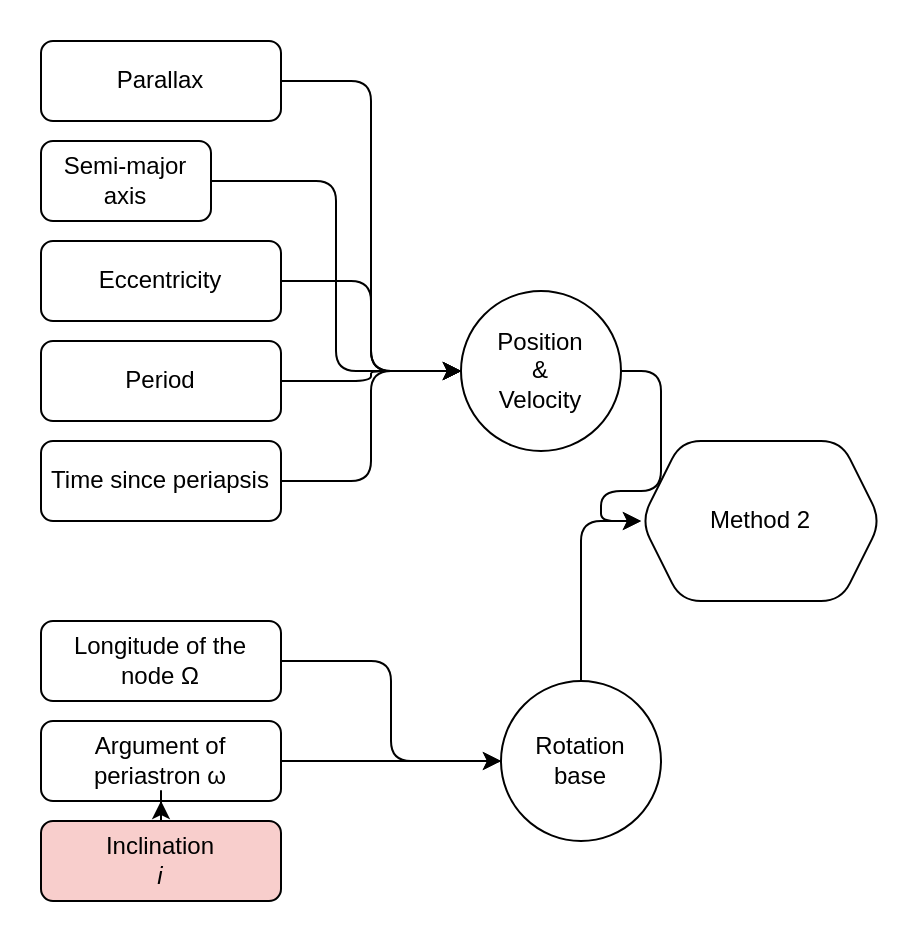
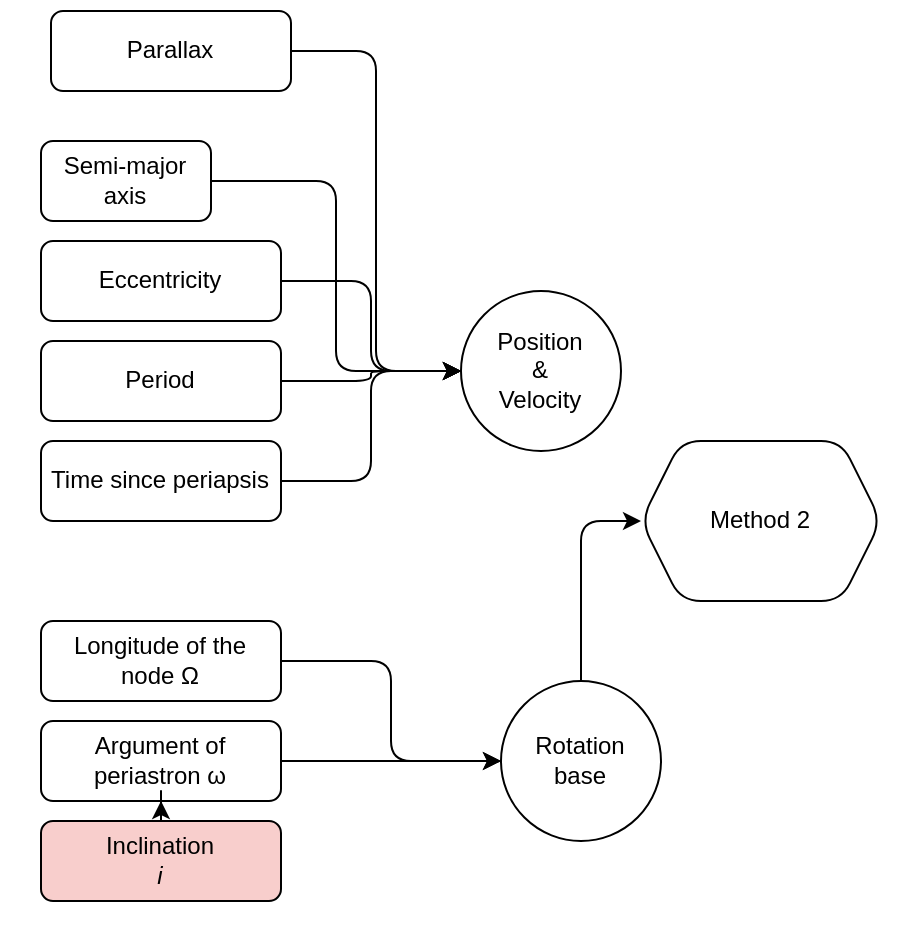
(161, 81) -> (171, 51)
(661, 448) -> none
